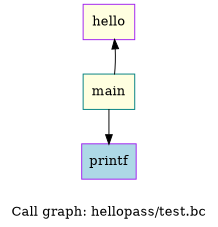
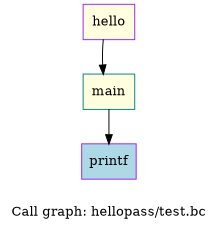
(115, 62) -> (103, 52)
